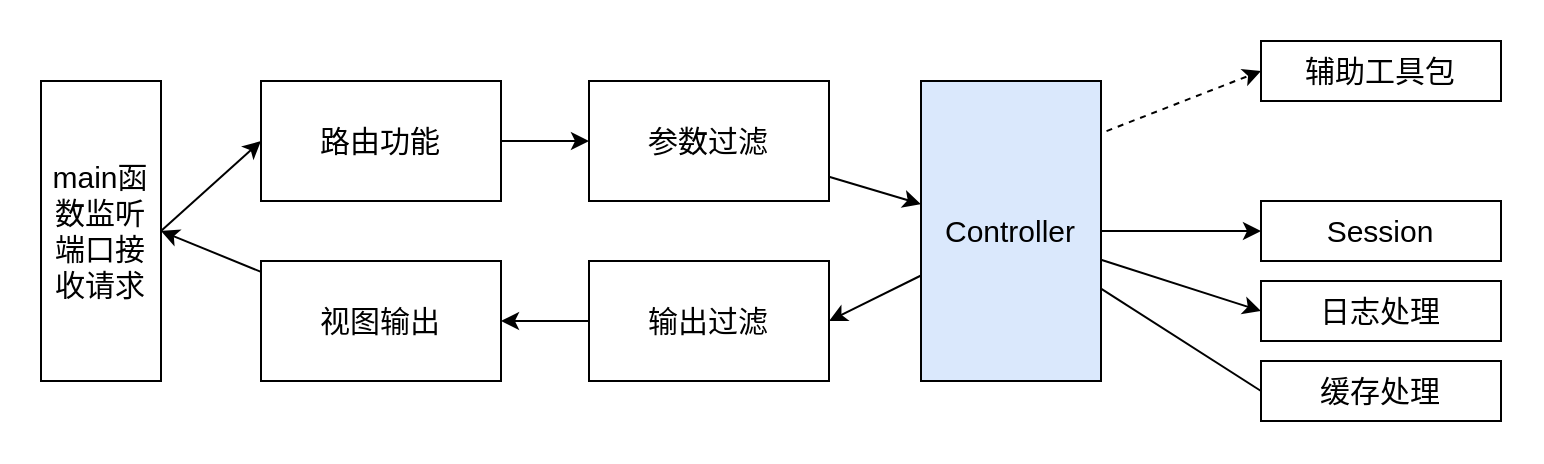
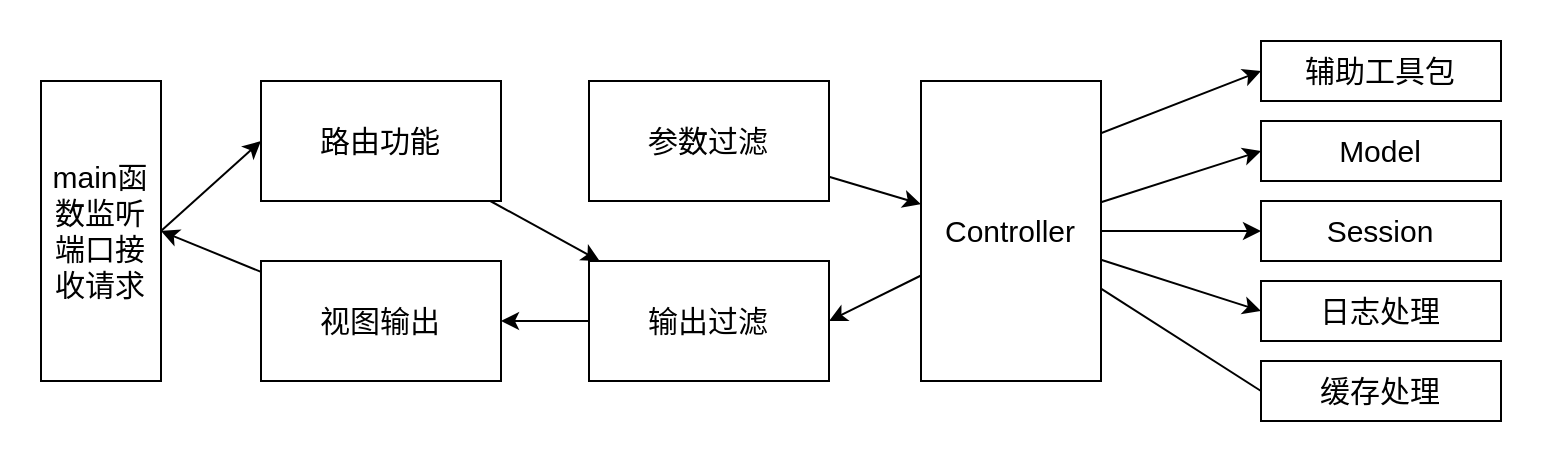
(1174, 105) -> (1174, 105)
(538, 141) -> (539, 228)
none -> (1381, 151)
none -> (1174, 179)
(1011, 231) -> (1011, 231)
